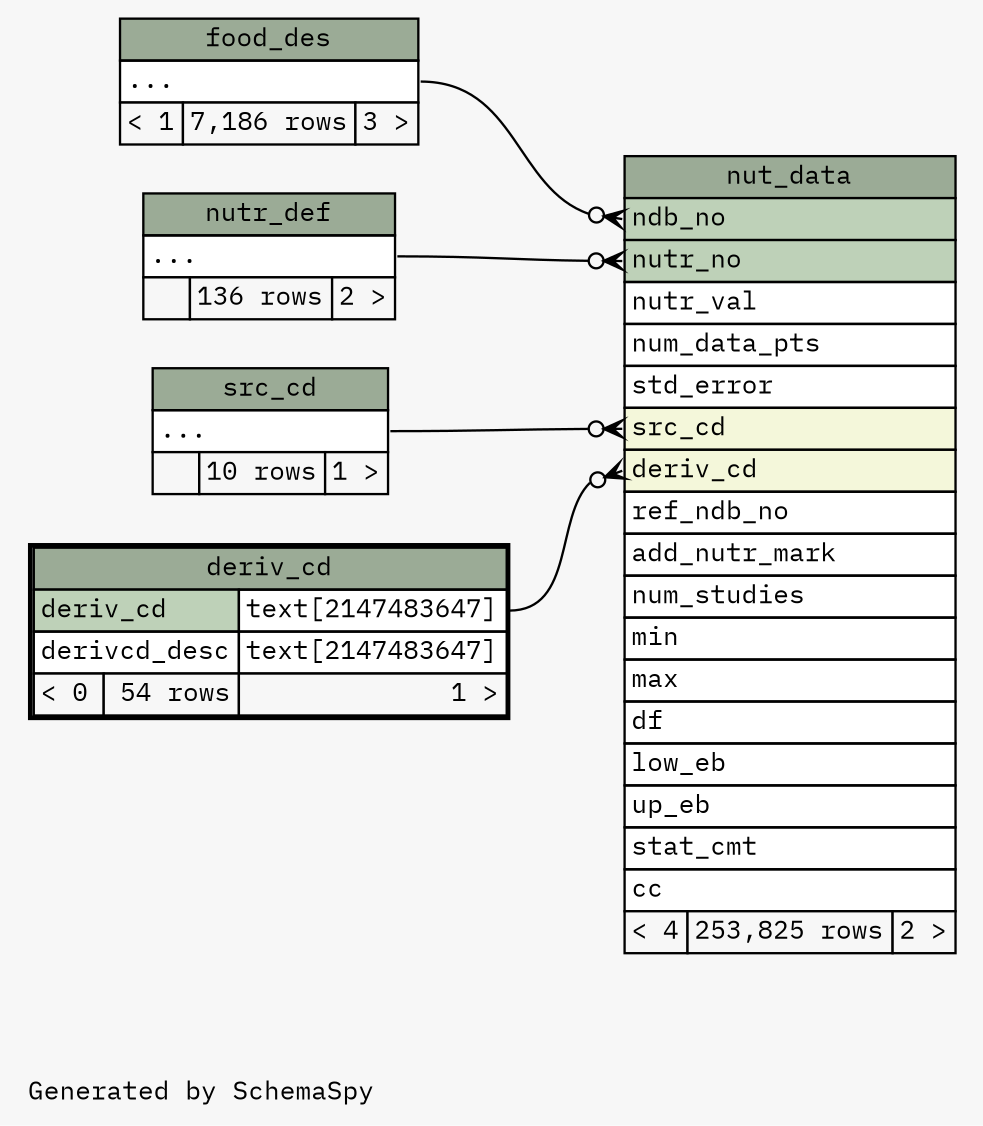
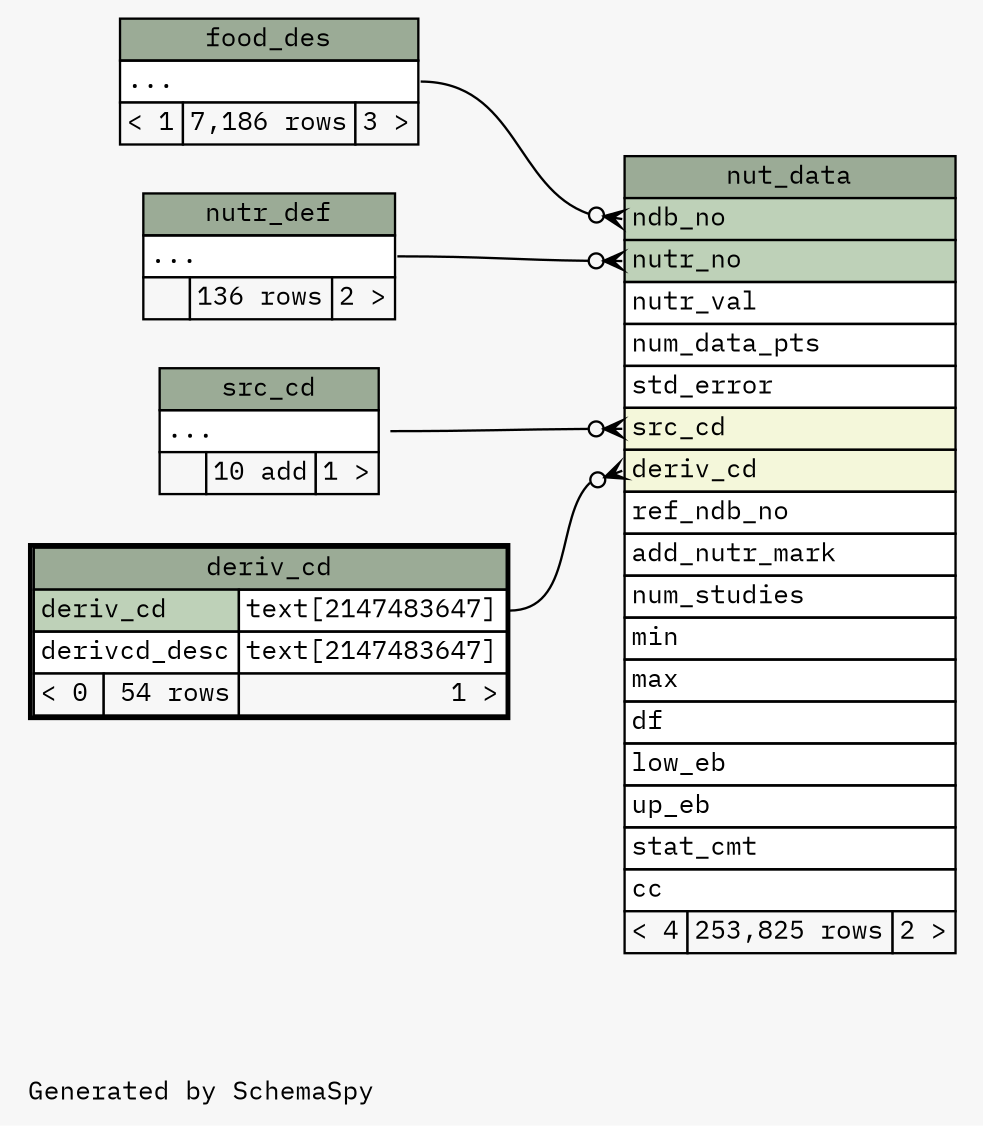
(262, 472) -> (261, 472)
